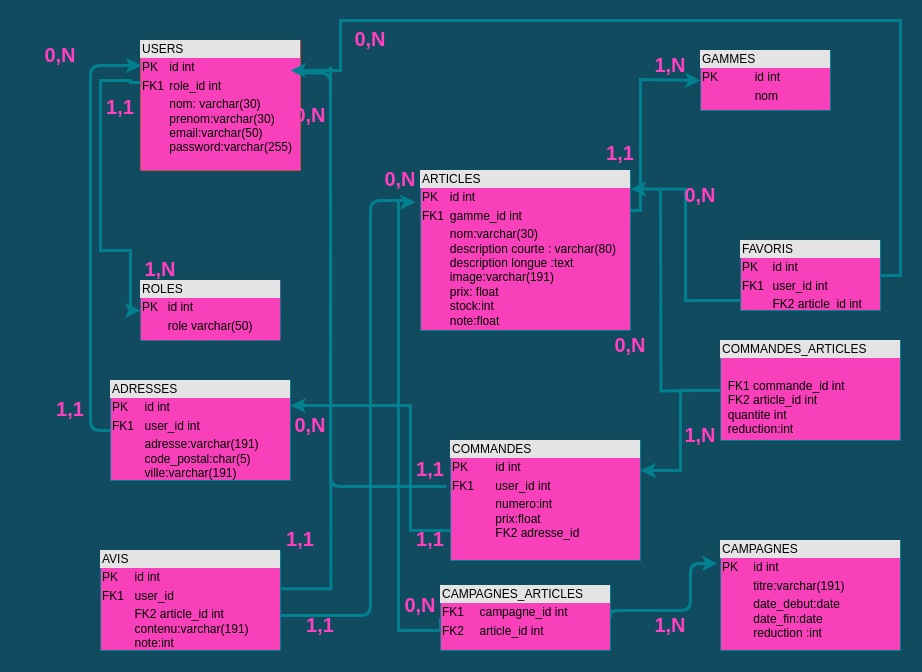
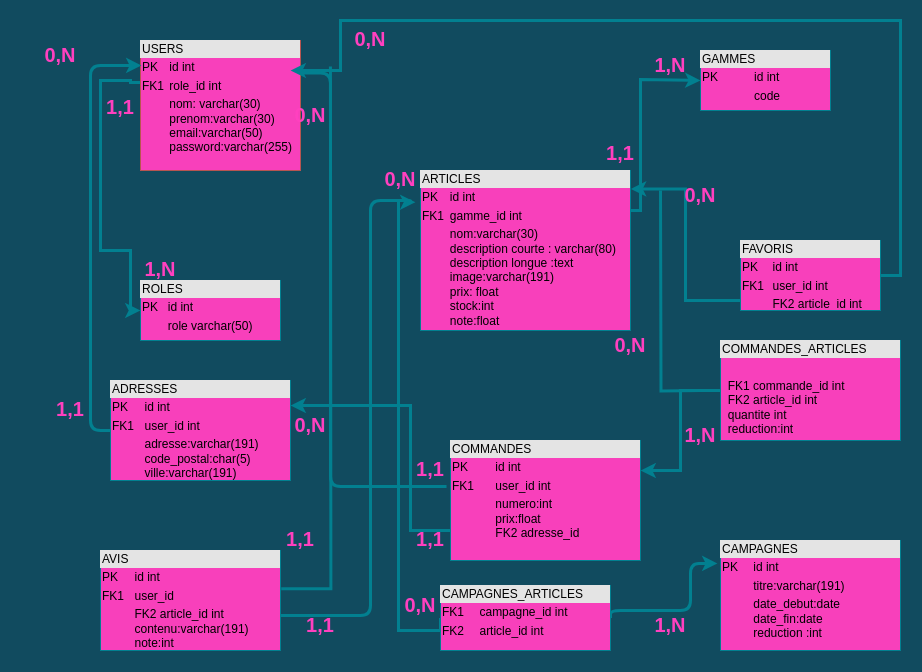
(723, 72) -> (723, 72)
(211, 311) -> (211, 311)
